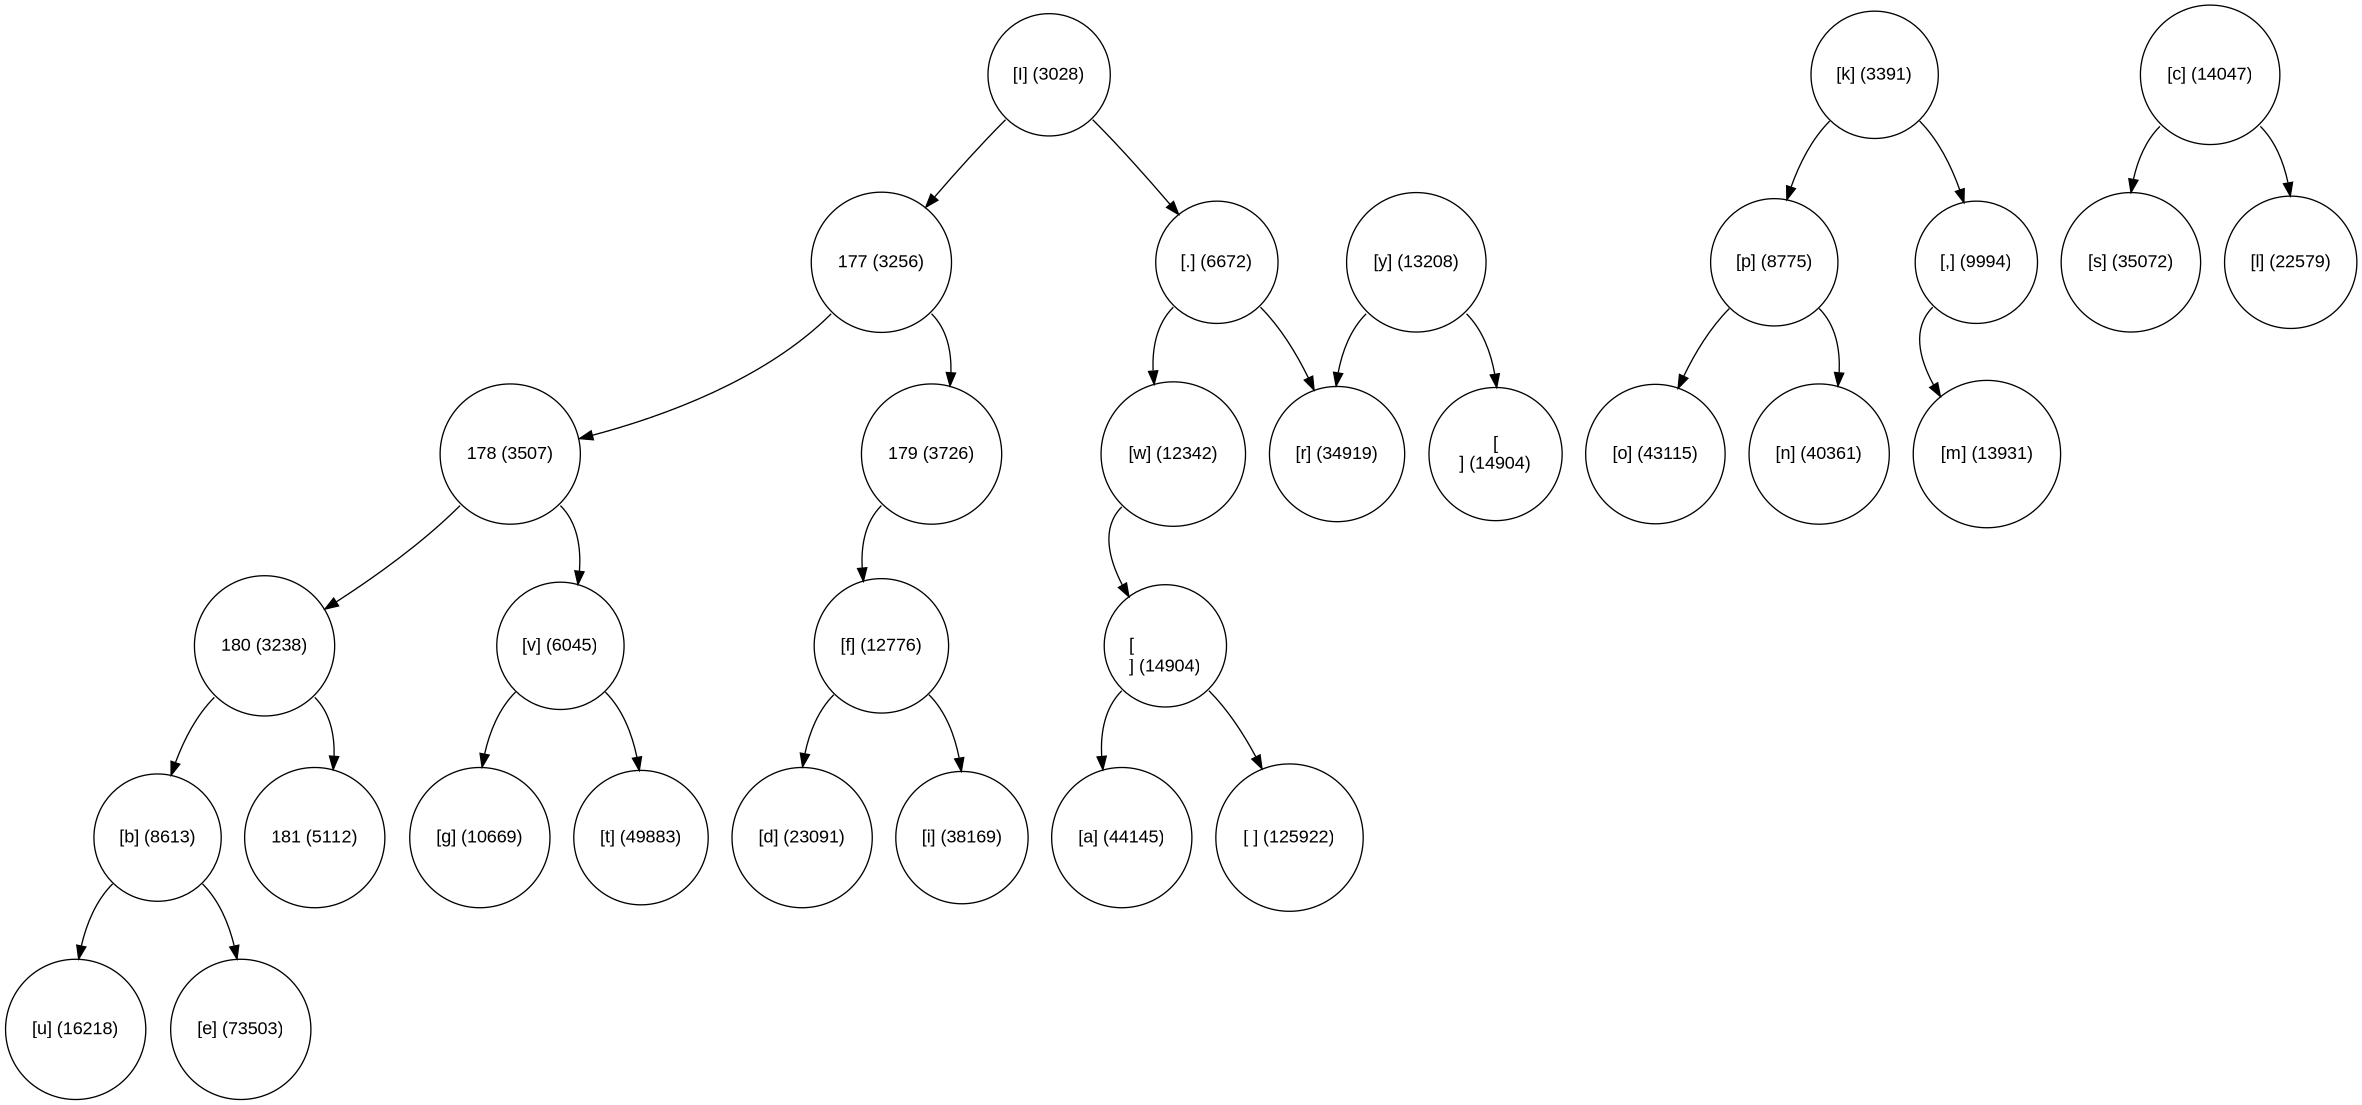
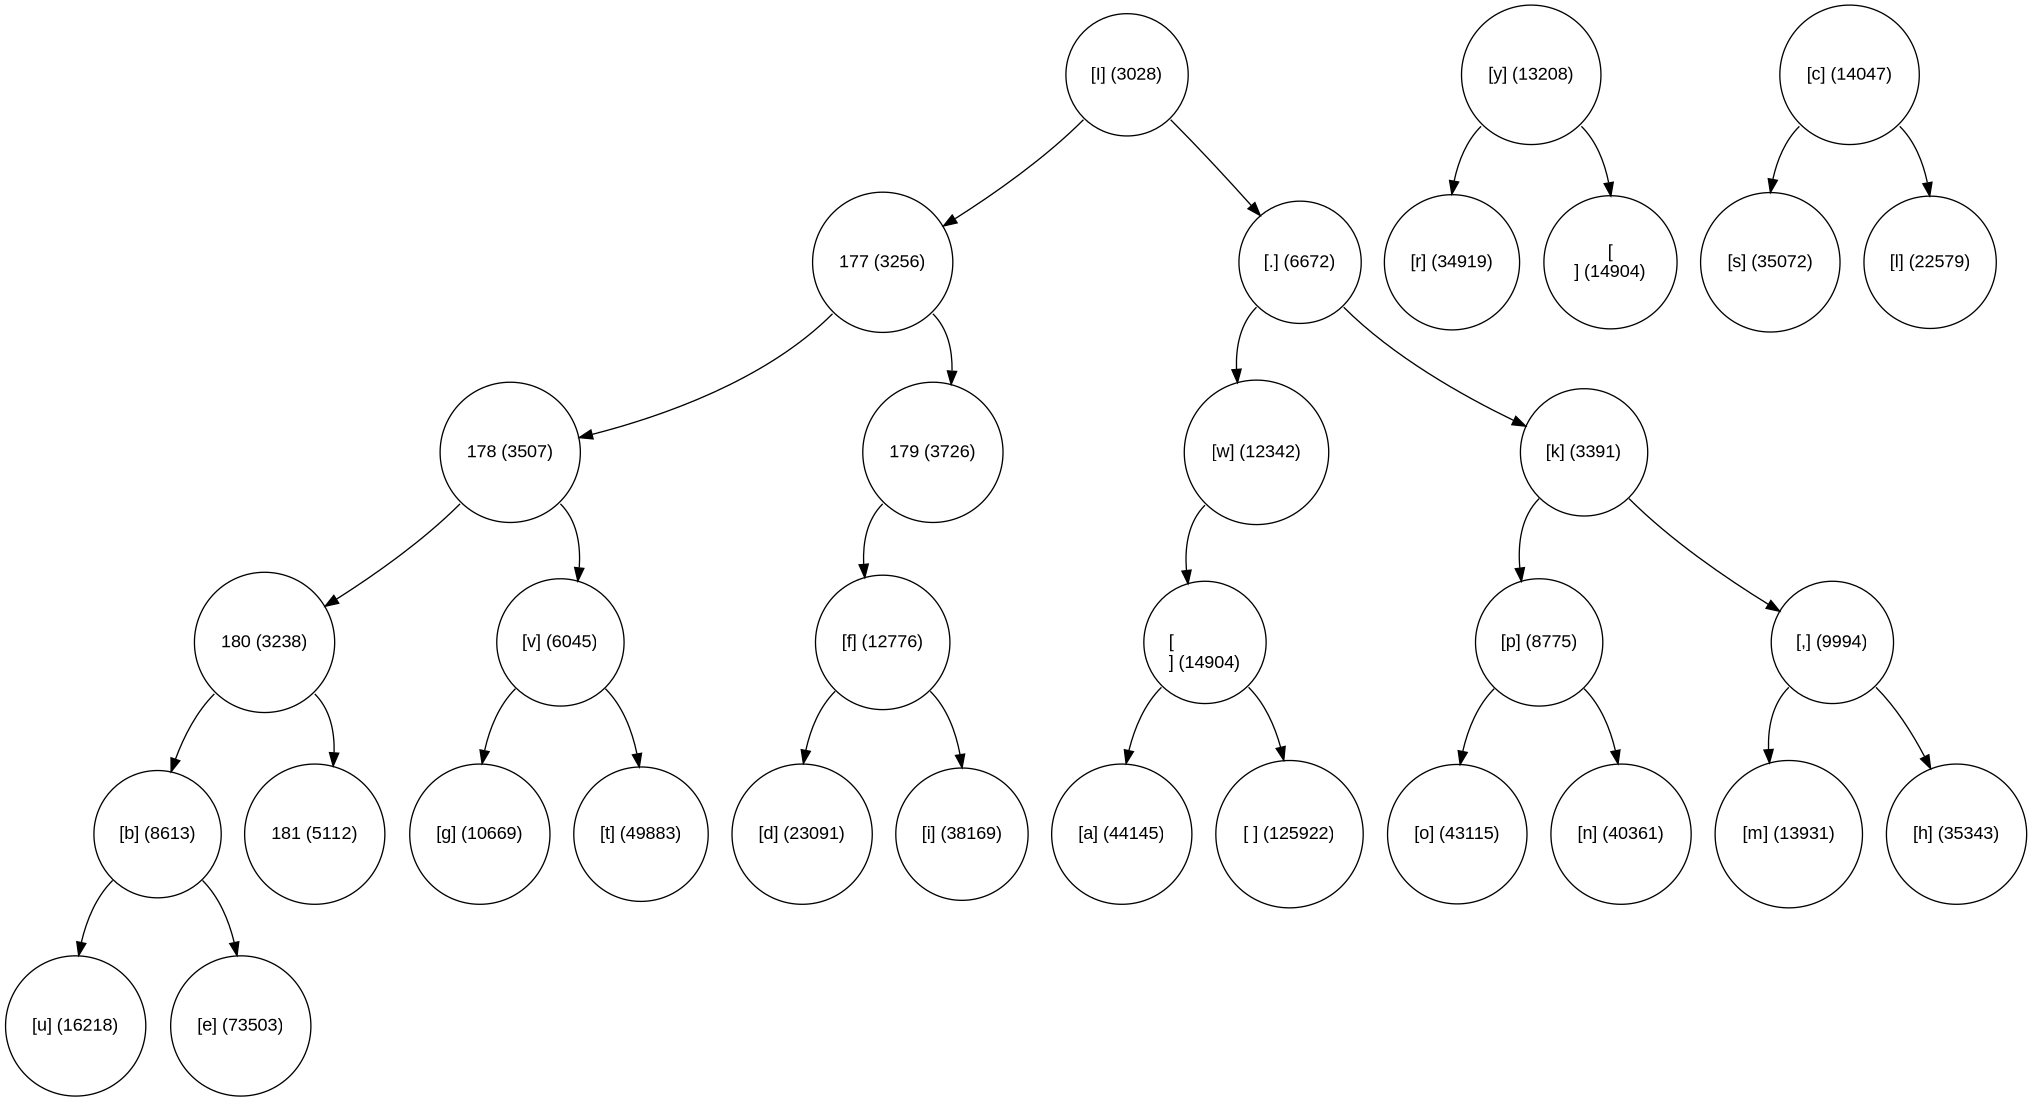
(1287, 341) -> (1424, 371)
none -> (1957, 834)
